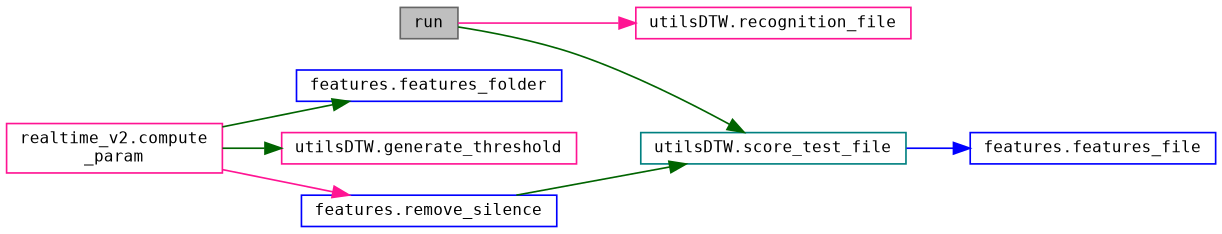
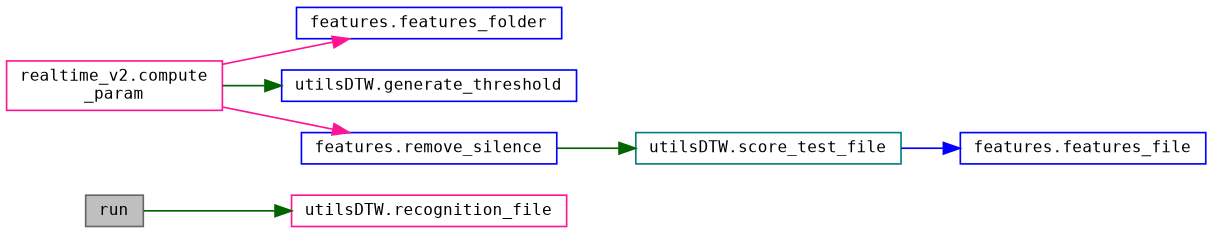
(538, 23) -> (209, 211)
(598, 62) -> none
(278, 116) -> (278, 53)
(429, 148) -> (429, 86)
